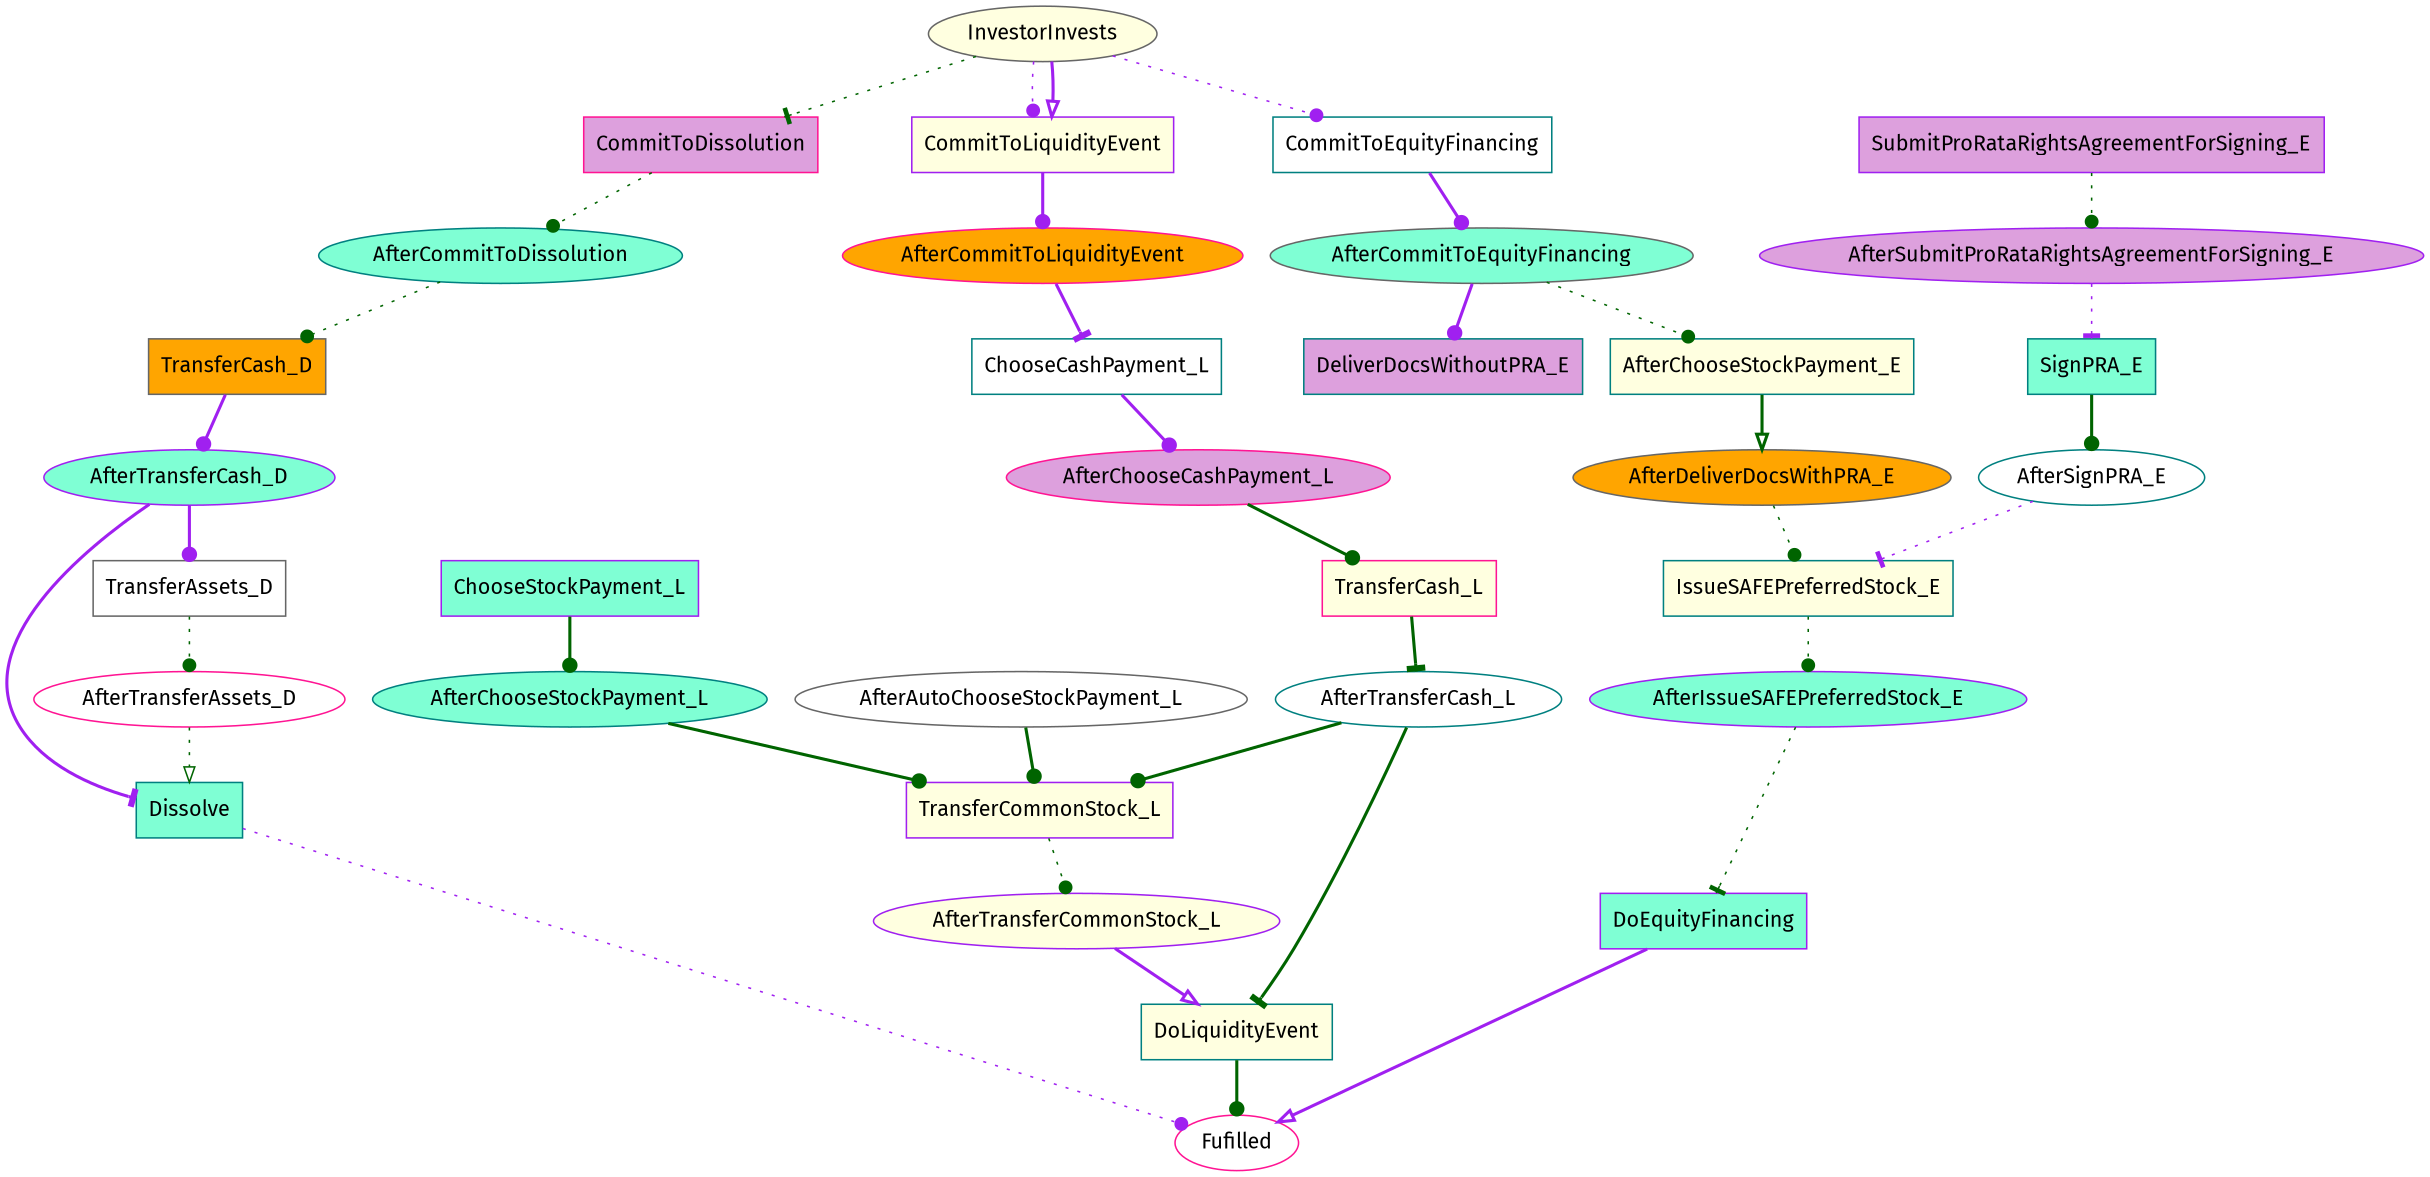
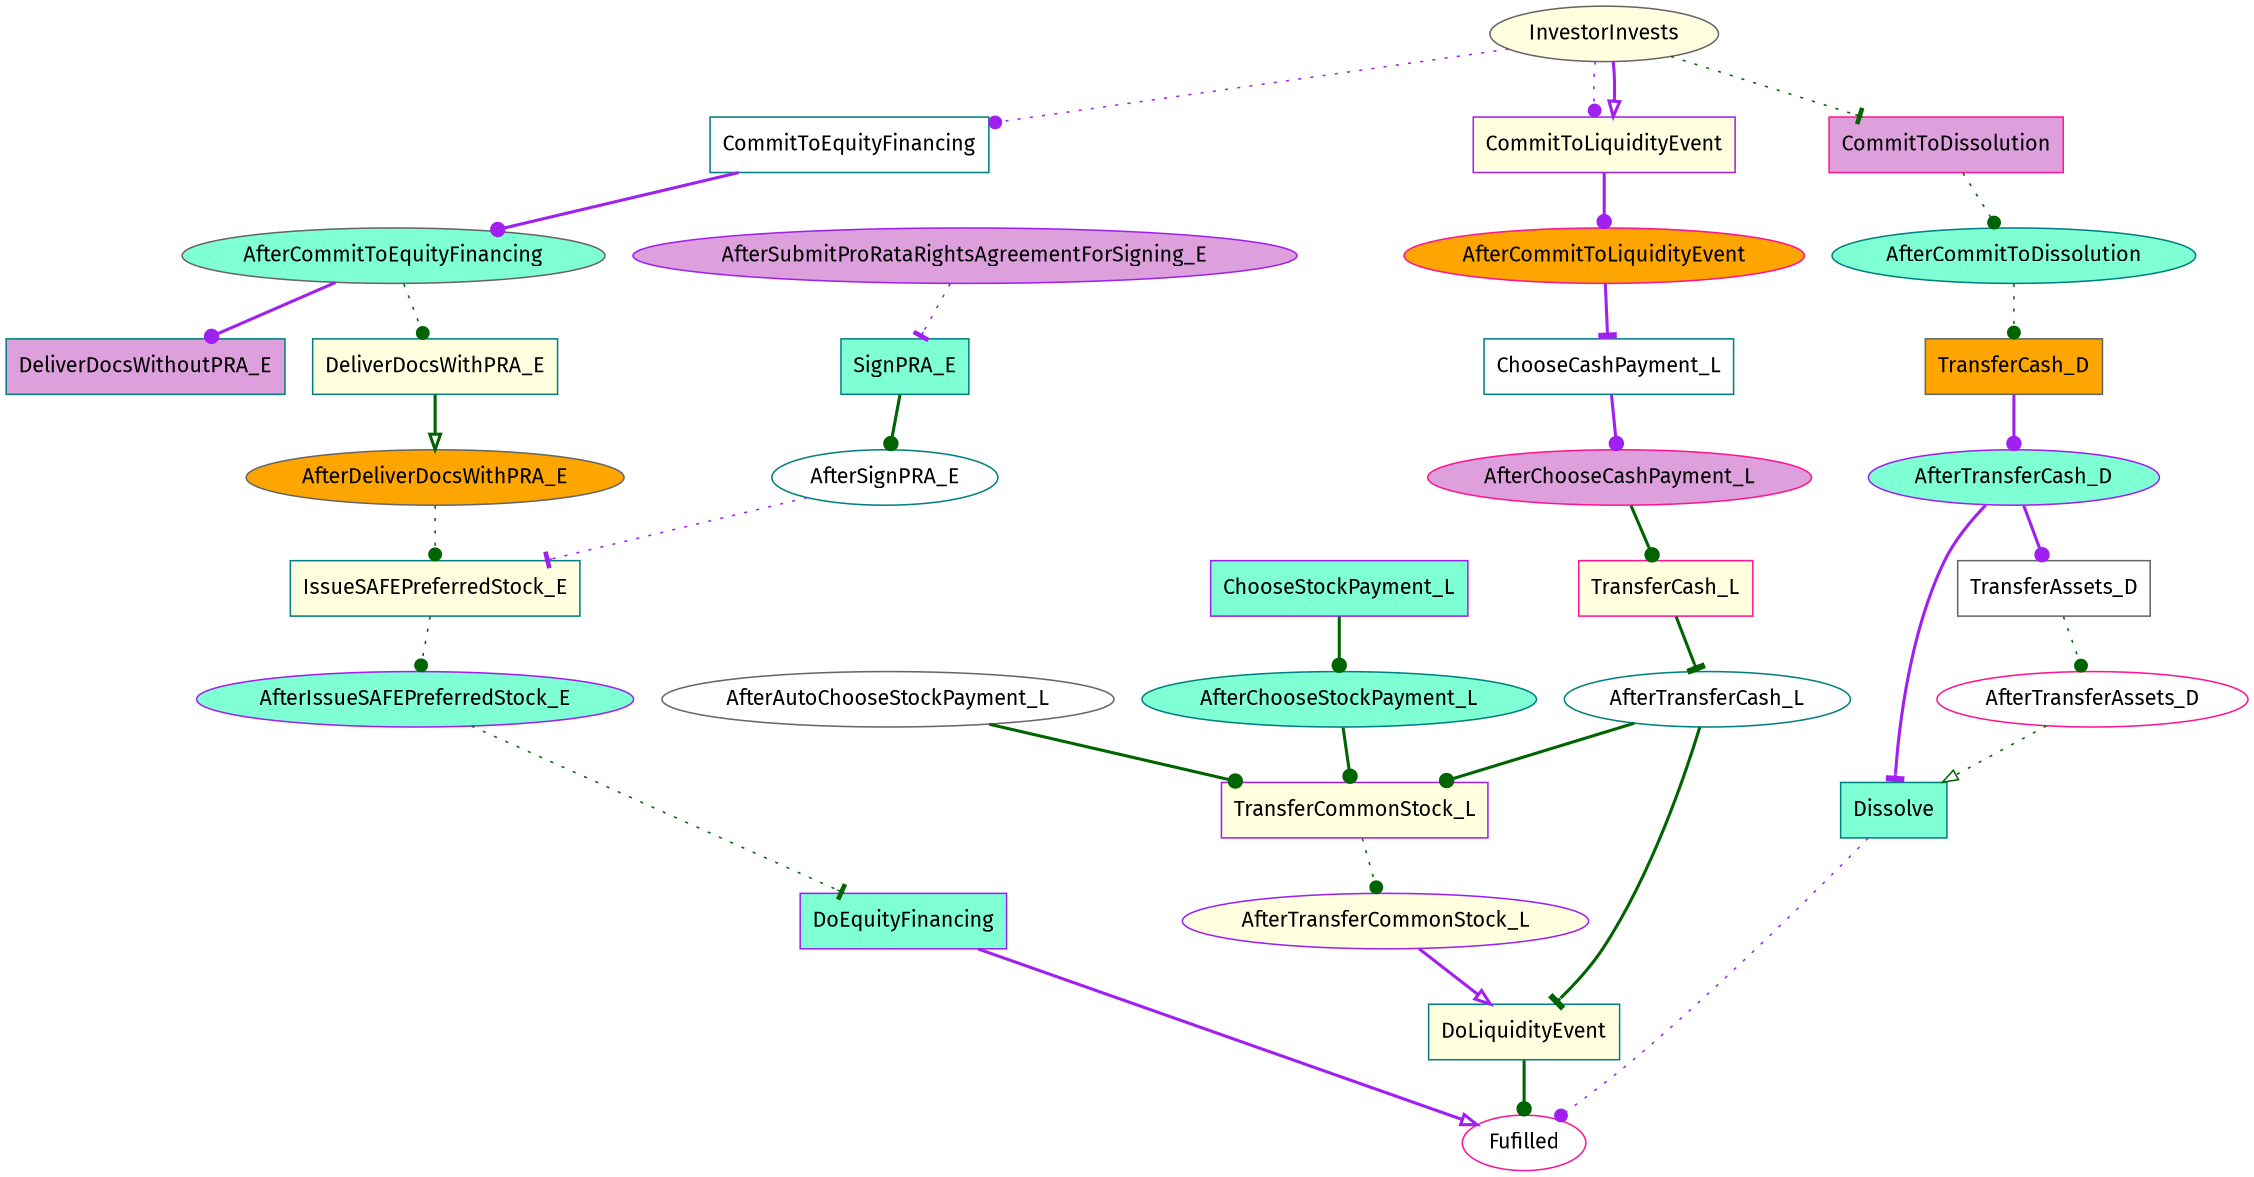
(2092, 145) -> none
(1762, 367) -> (435, 367)
